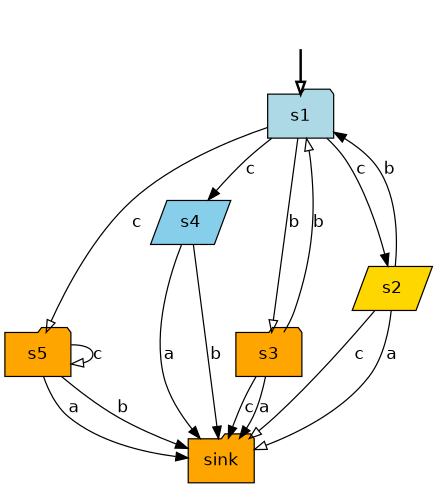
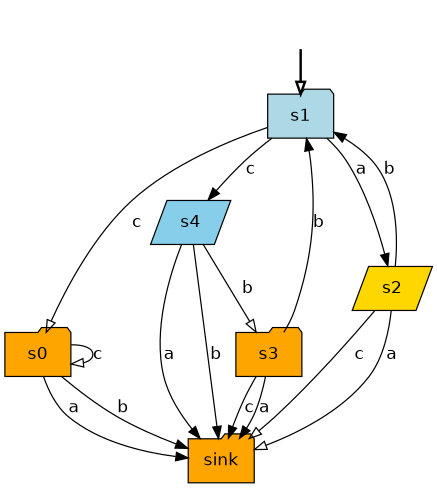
(361, 169) -> (361, 169)
(286, 229) -> (226, 283)
(311, 244) -> (311, 244)
(38, 354) -> (38, 354)
